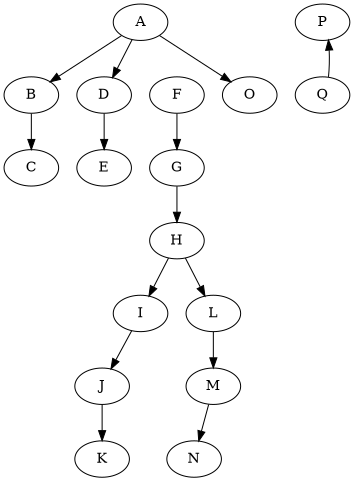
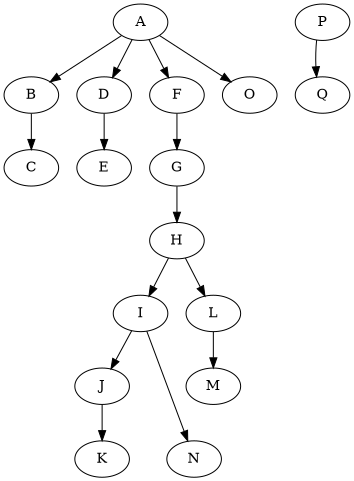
none -> (156, 54)
(329, 64) -> (316, 53)
(205, 418) -> (165, 381)
